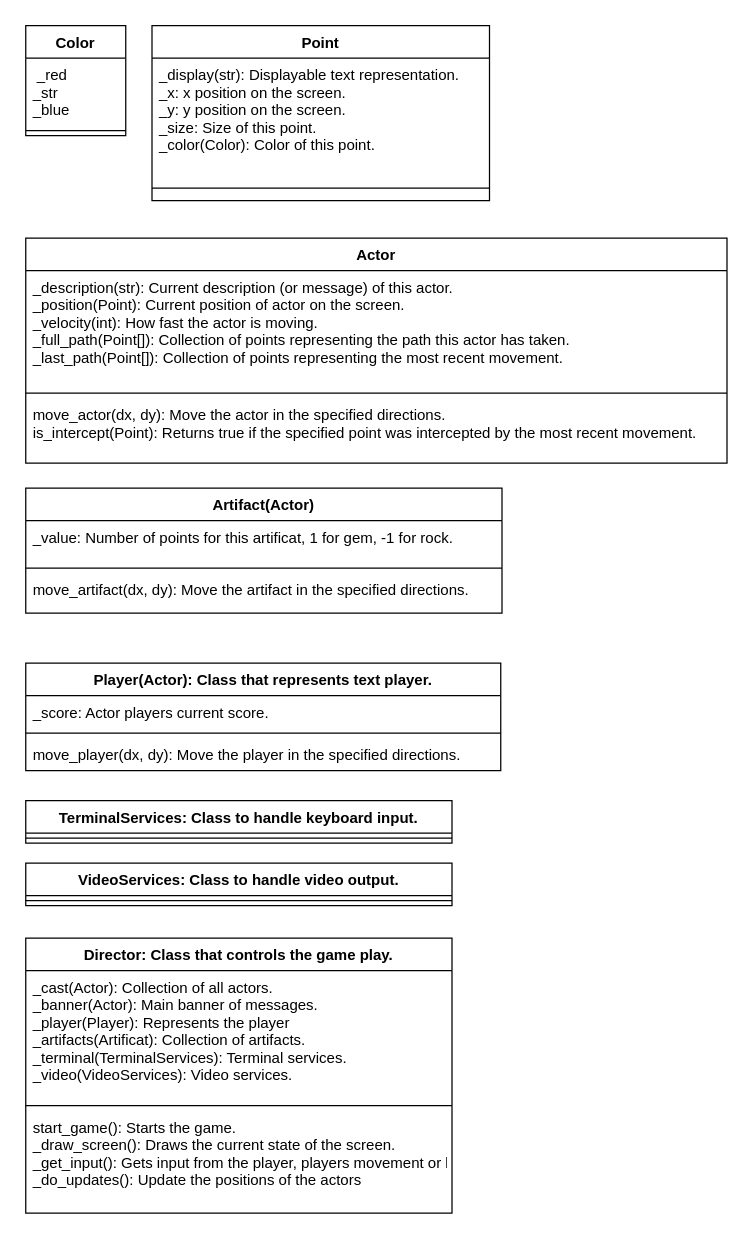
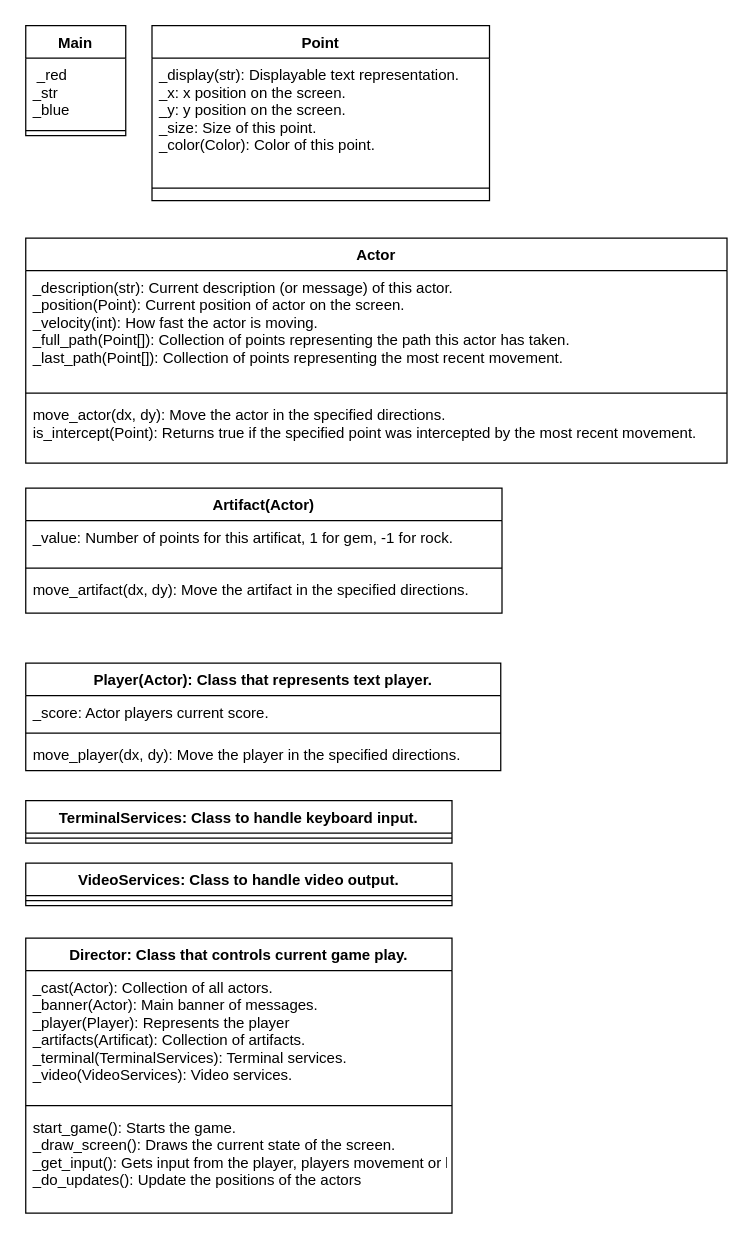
(75, 43) -> (75, 43)
(238, 955) -> (238, 955)
